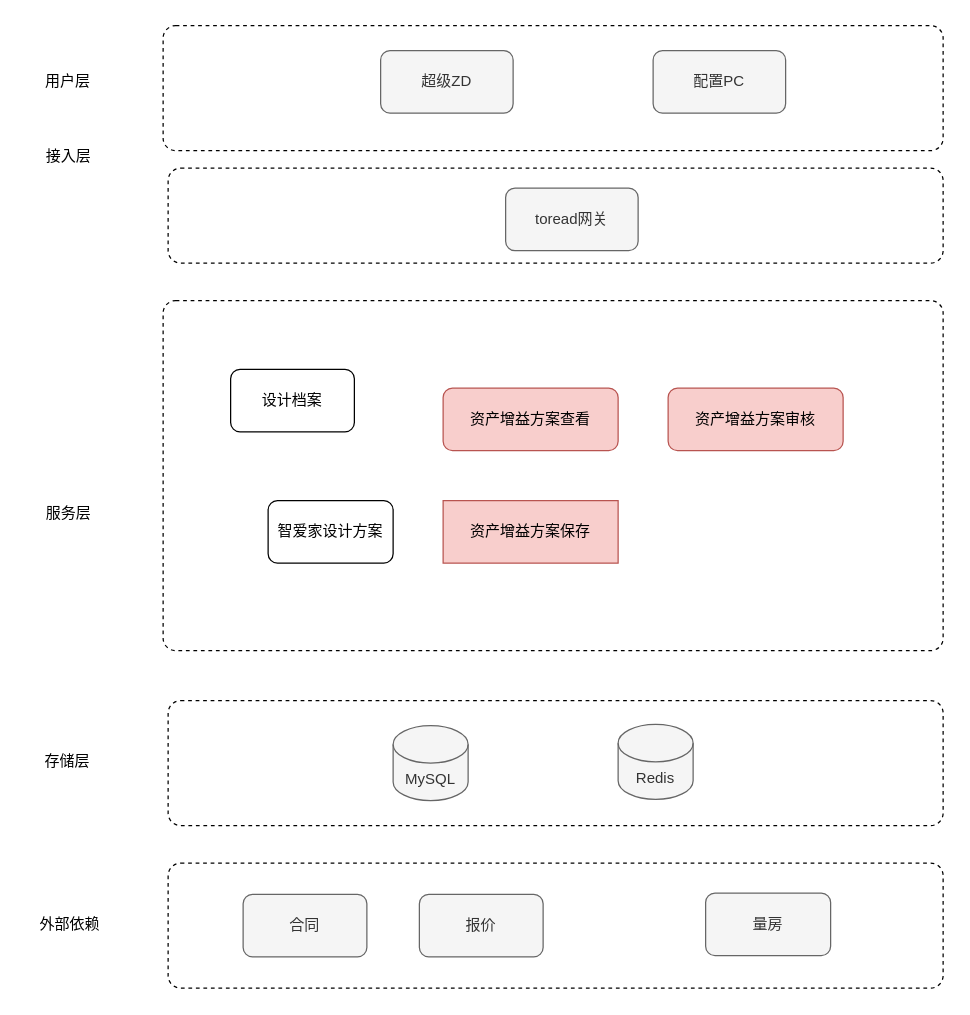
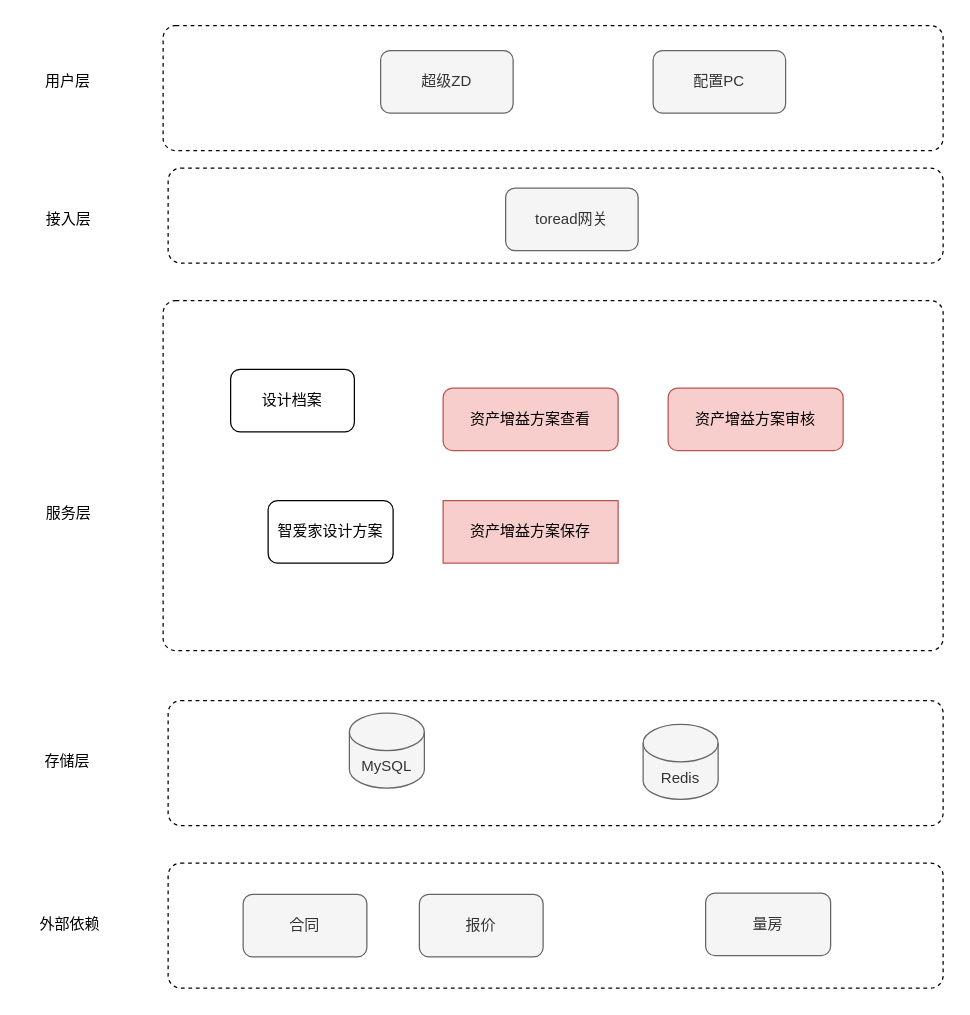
(68, 157) -> (68, 219)
(656, 762) -> (681, 762)
(431, 763) -> (387, 751)
